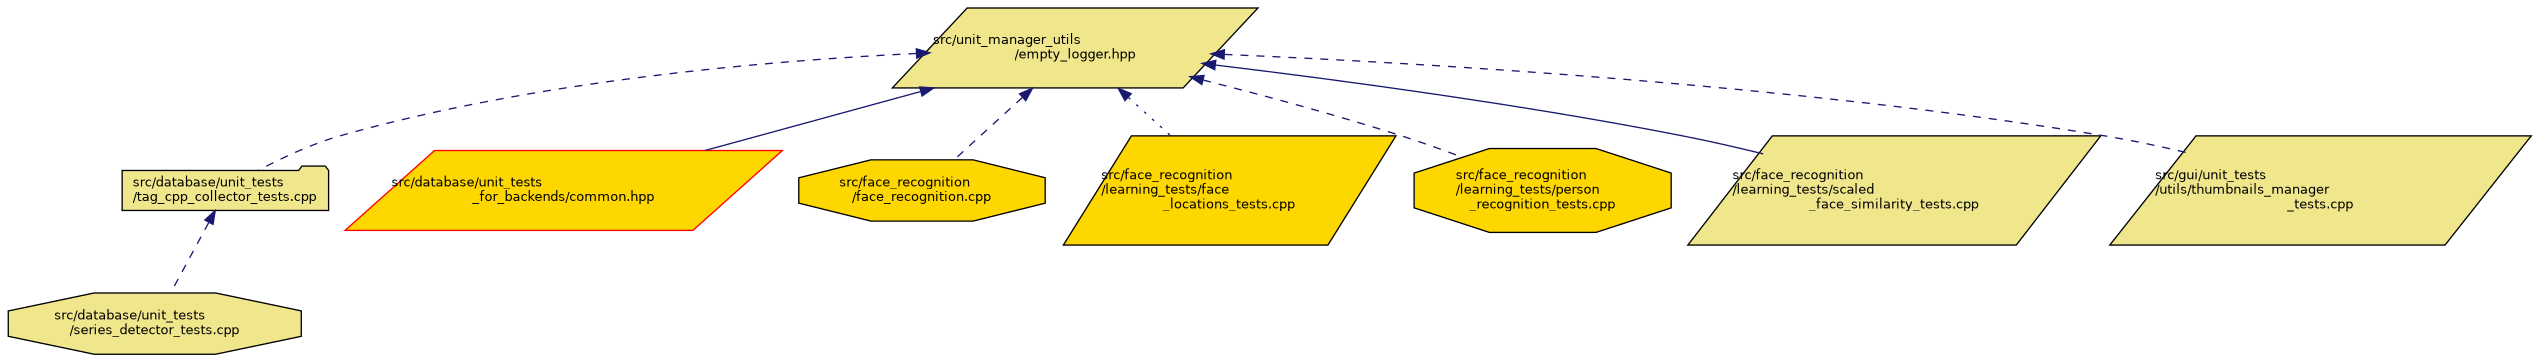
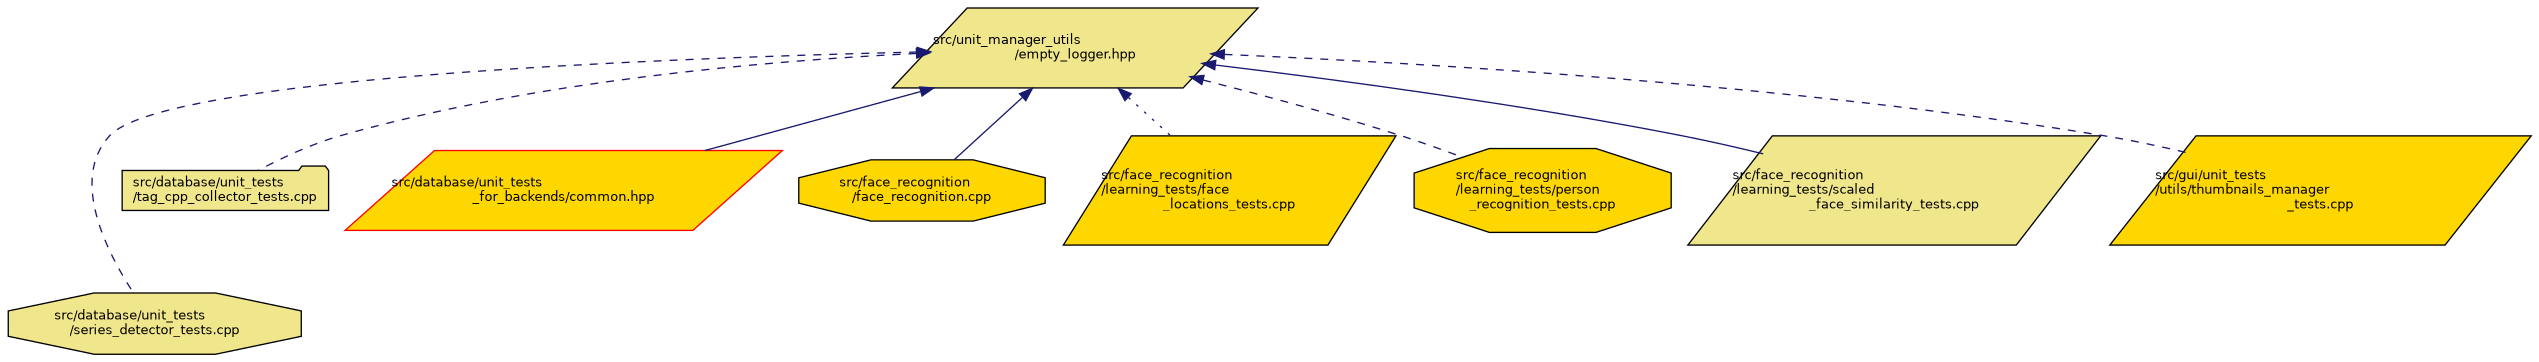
(988, 129) -> (988, 129)
(2321, 190) -> (2321, 190)
(190, 258) -> (425, 75)
